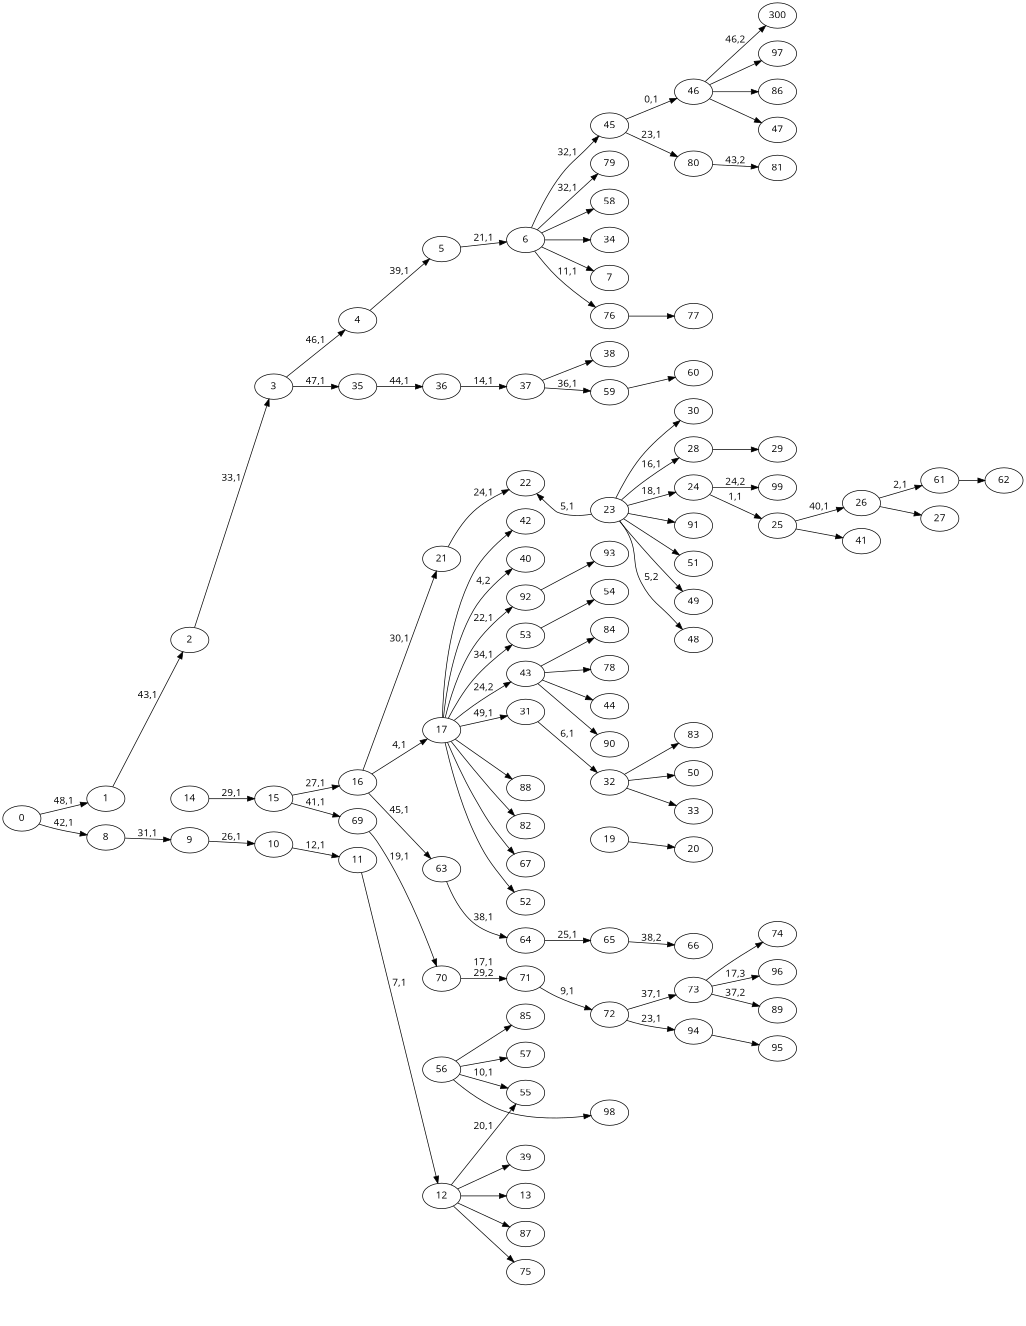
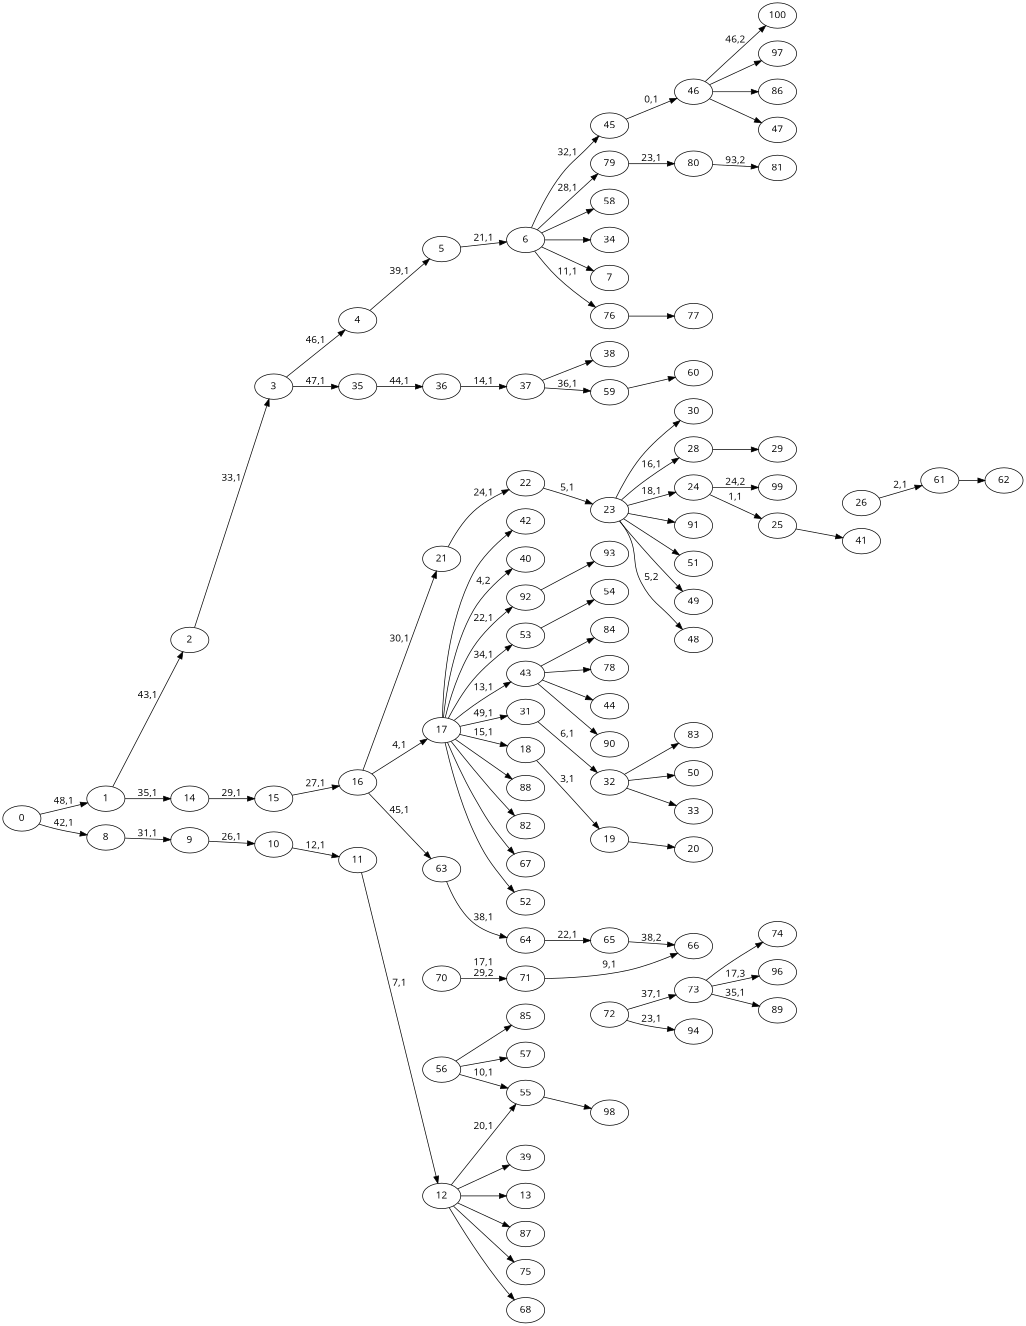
(778, 16) -> (778, 16)
(648, 143) -> (648, 164)
(736, 161) -> (736, 161)
(568, 188) -> (568, 188)
(564, 514) -> (565, 495)
(816, 515) -> none
(940, 519) -> none
(484, 688) -> (484, 688)
none -> (526, 750)
none -> (144, 799)
(358, 821) -> none
(568, 935) -> (568, 935)
(736, 993) -> (736, 993)
(562, 999) -> (609, 974)
(778, 1048) -> none
(514, 1114) -> (564, 1102)
none -> (526, 1310)
